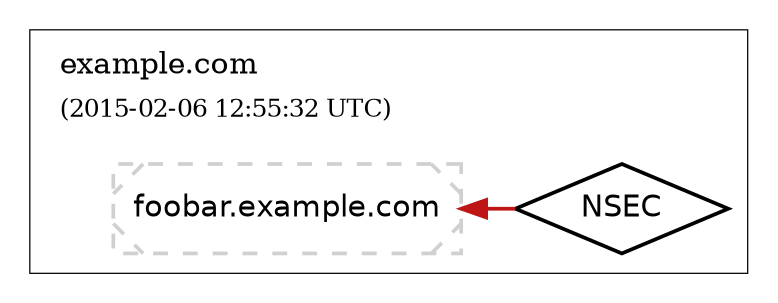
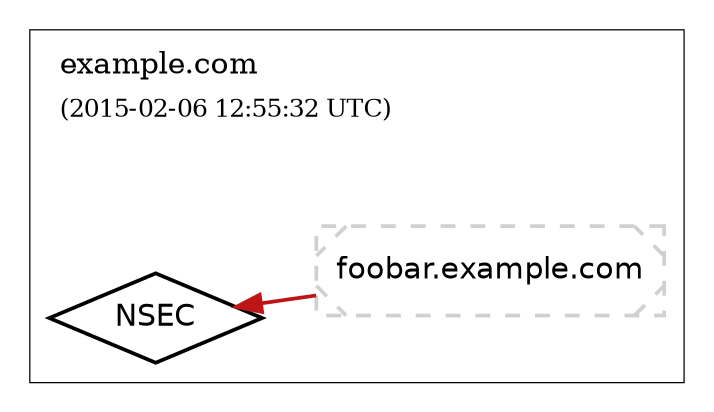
(501, 209) -> (289, 299)
